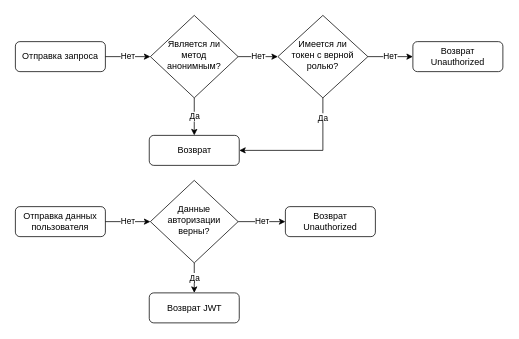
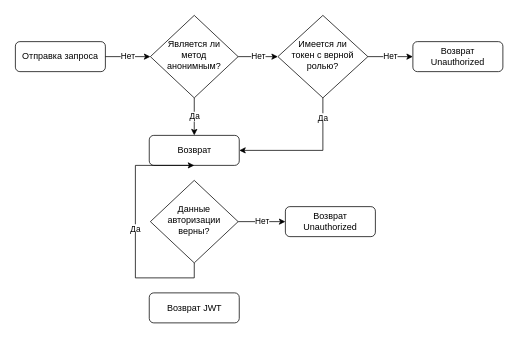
(60, 222) -> none
(125, 222) -> none
(194, 279) -> (135, 214)
